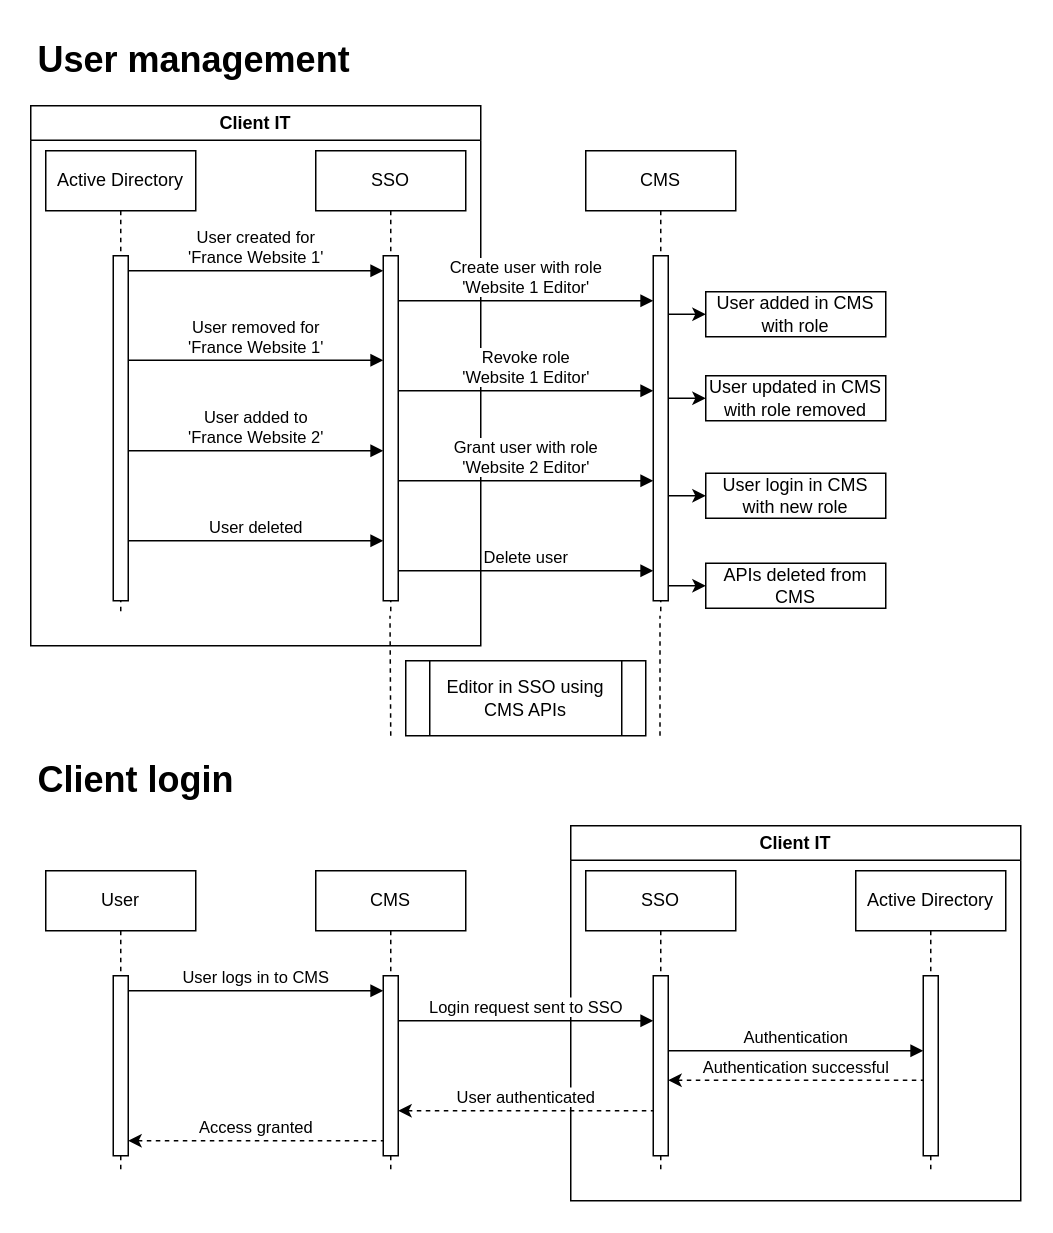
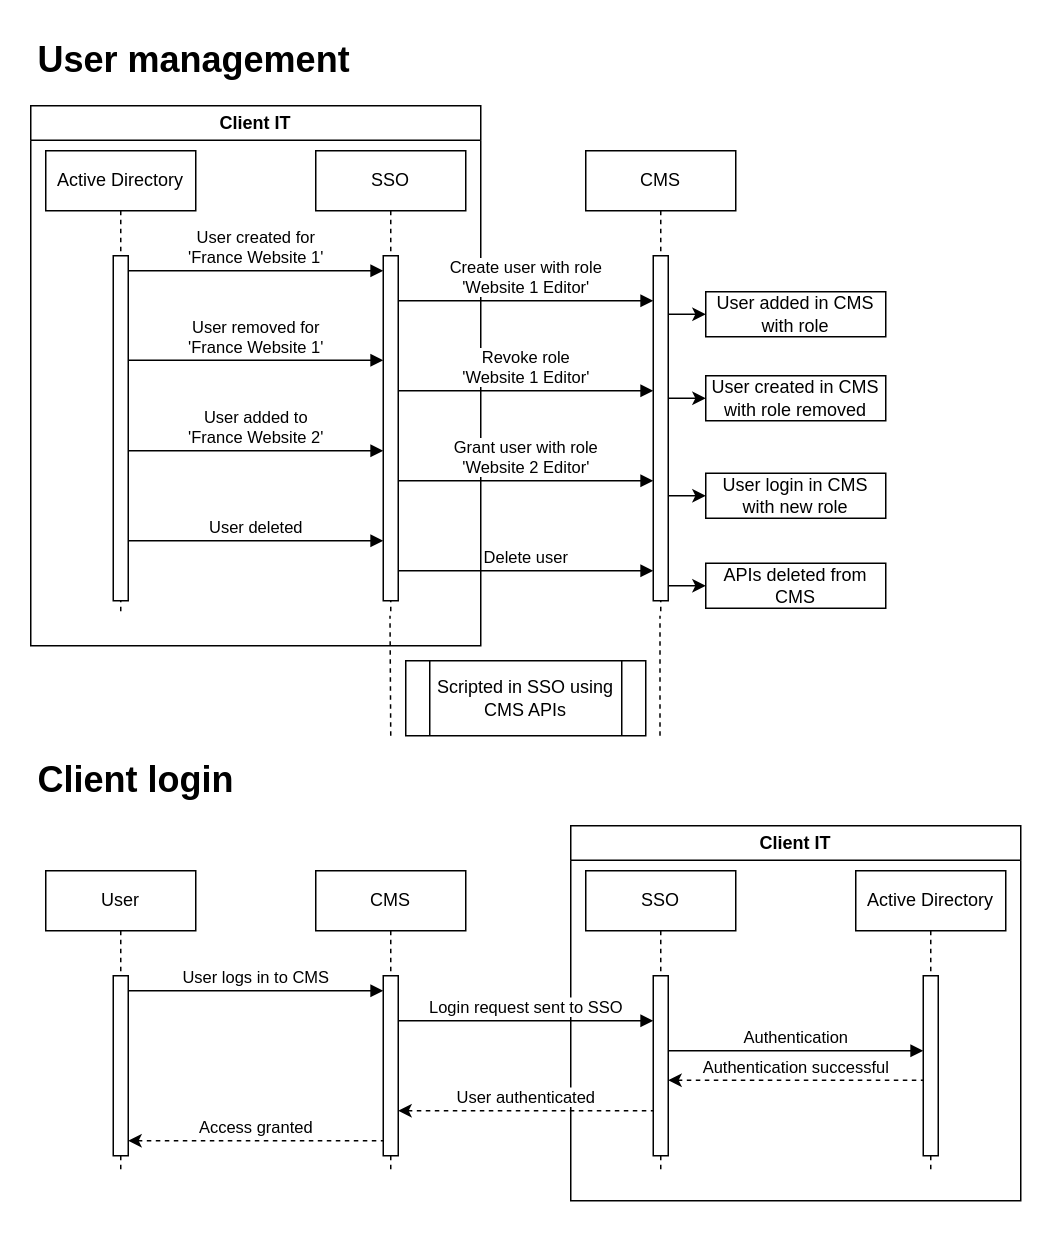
(796, 398) -> (796, 398)
(526, 698) -> (526, 698)
